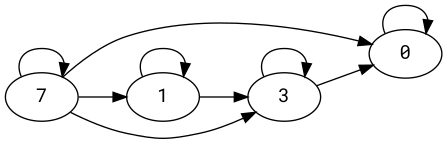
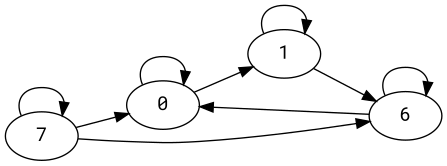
(96, 97) -> (217, 82)
(284, 97) -> (406, 116)
